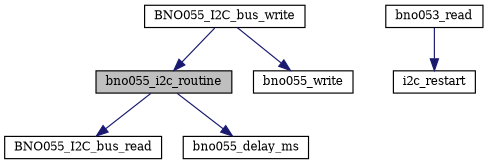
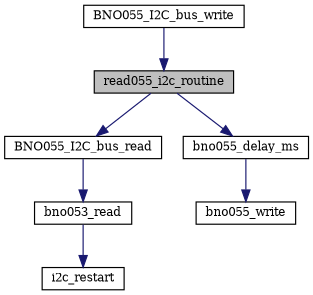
(259, 45) -> (246, 174)
(164, 82) -> (164, 82)
none -> (83, 174)
